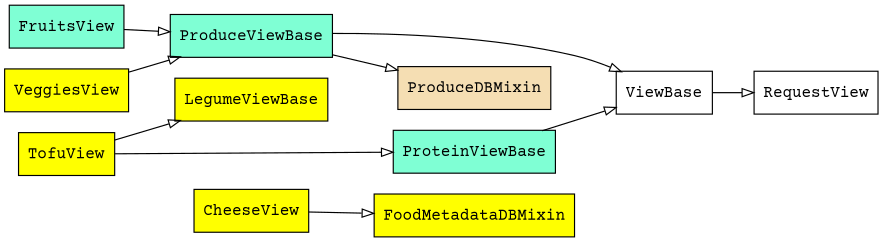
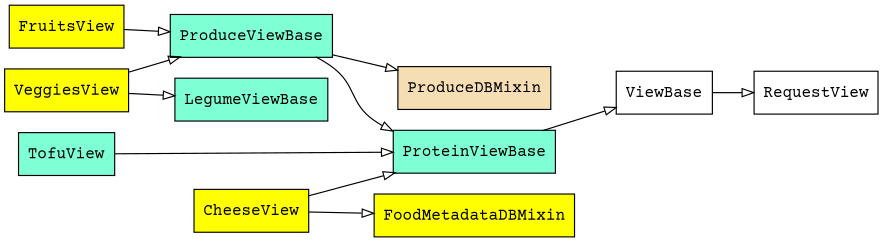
(67, 27) -> (67, 27)
(473, 40) -> (351, 90)
(251, 100) -> (251, 100)
(142, 132) -> (146, 94)
(67, 154) -> (67, 154)
none -> (346, 186)
